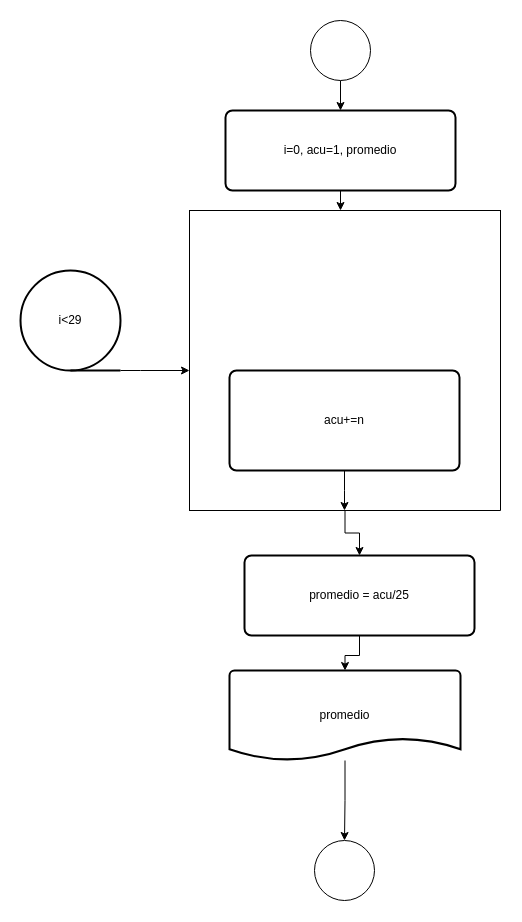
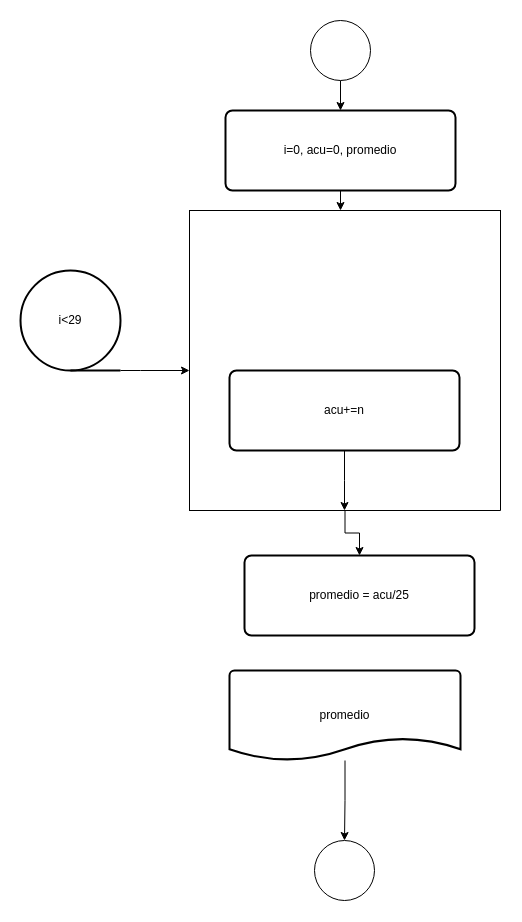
(341, 151) -> (341, 151)
(345, 421) -> (345, 411)
(358, 656) -> none
